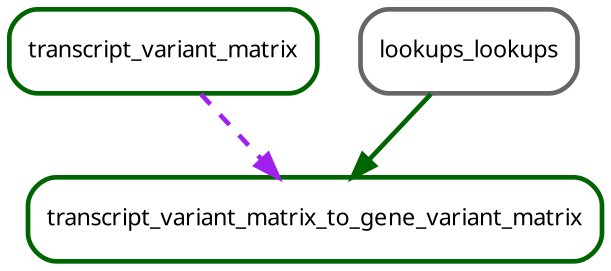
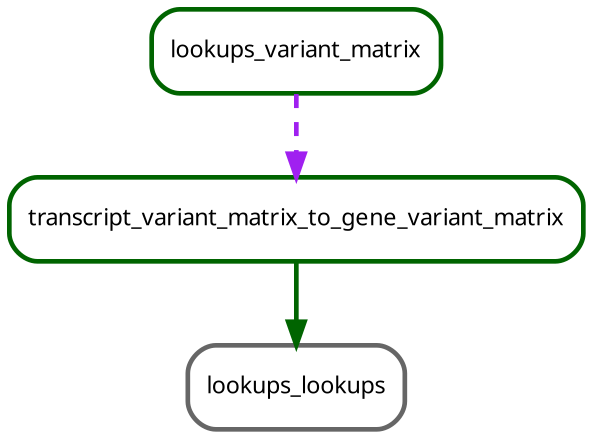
(163, 51) -> (296, 51)
(400, 127) -> (296, 292)
